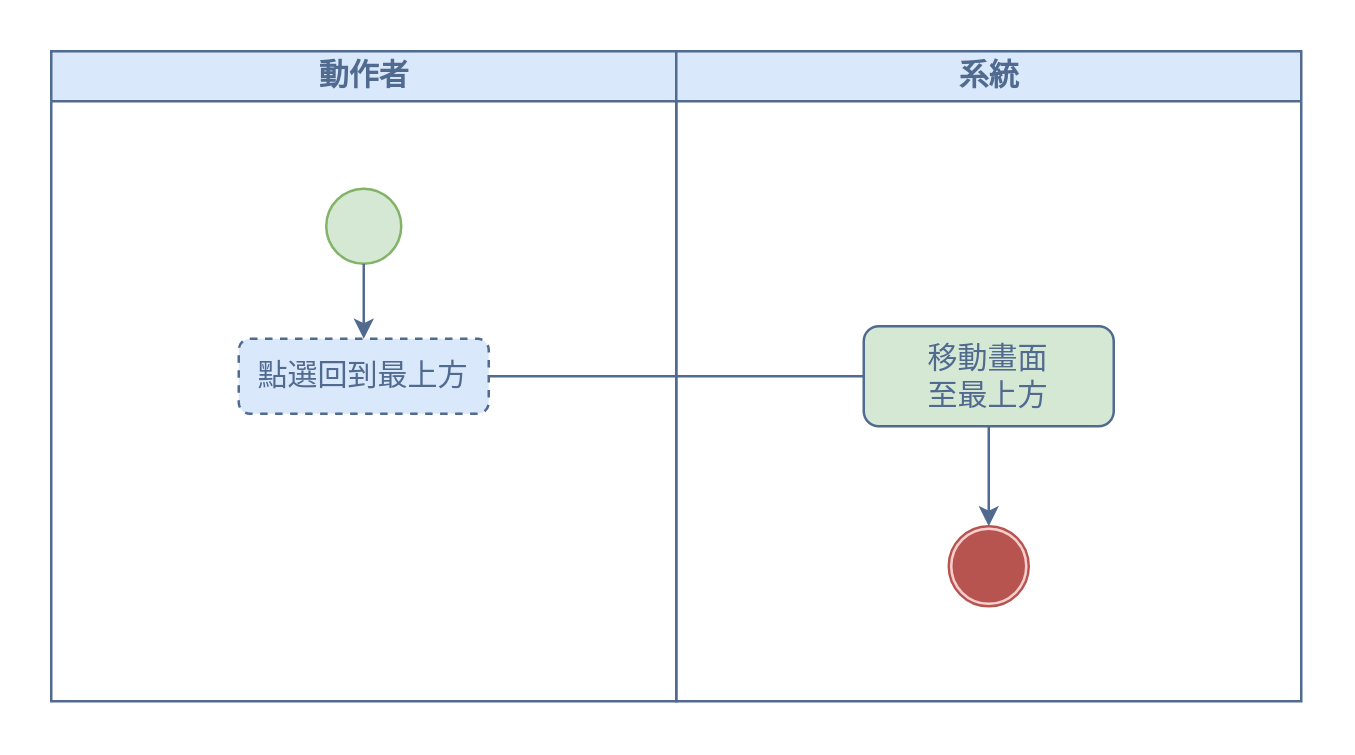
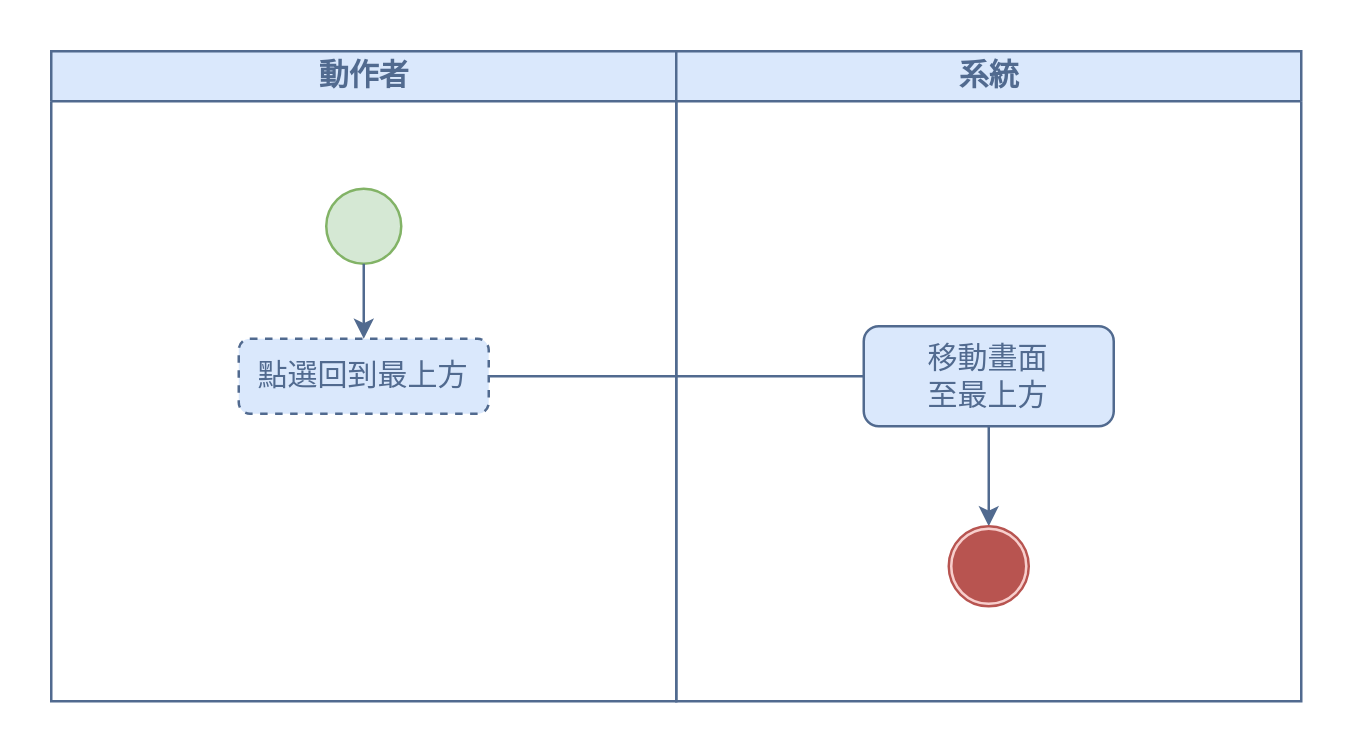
(989, 376) -> (989, 376)
